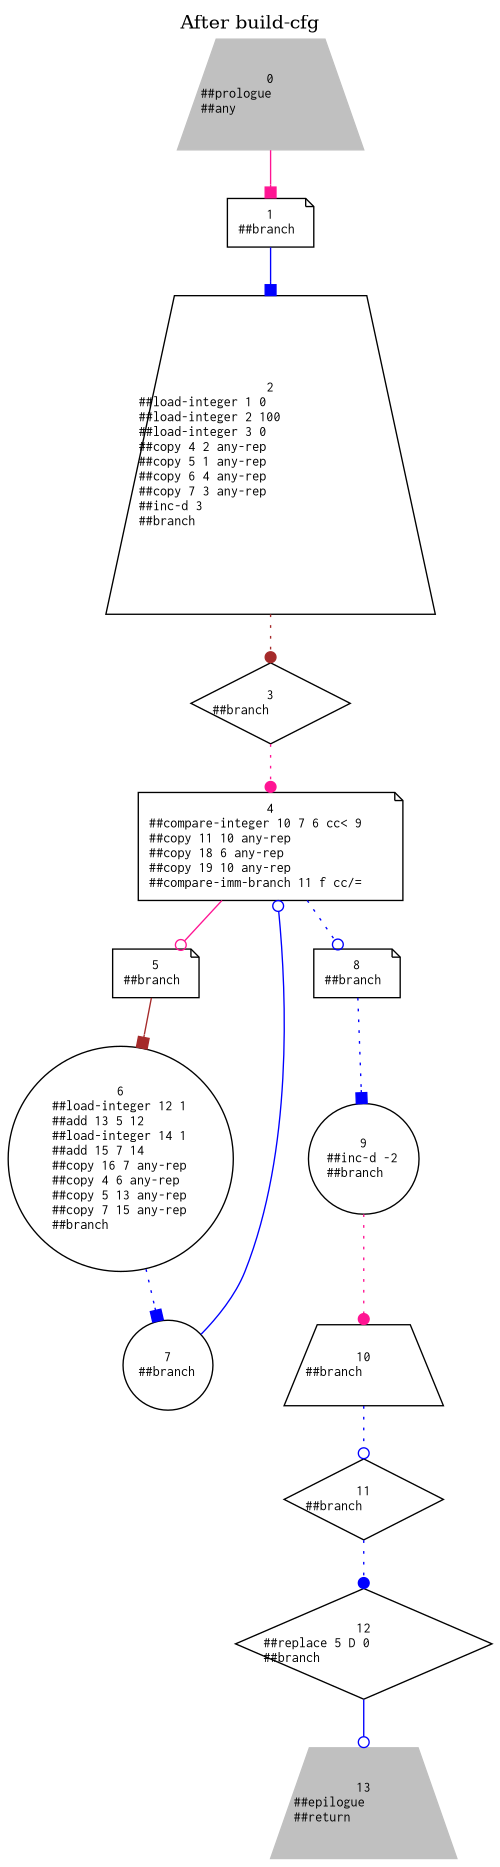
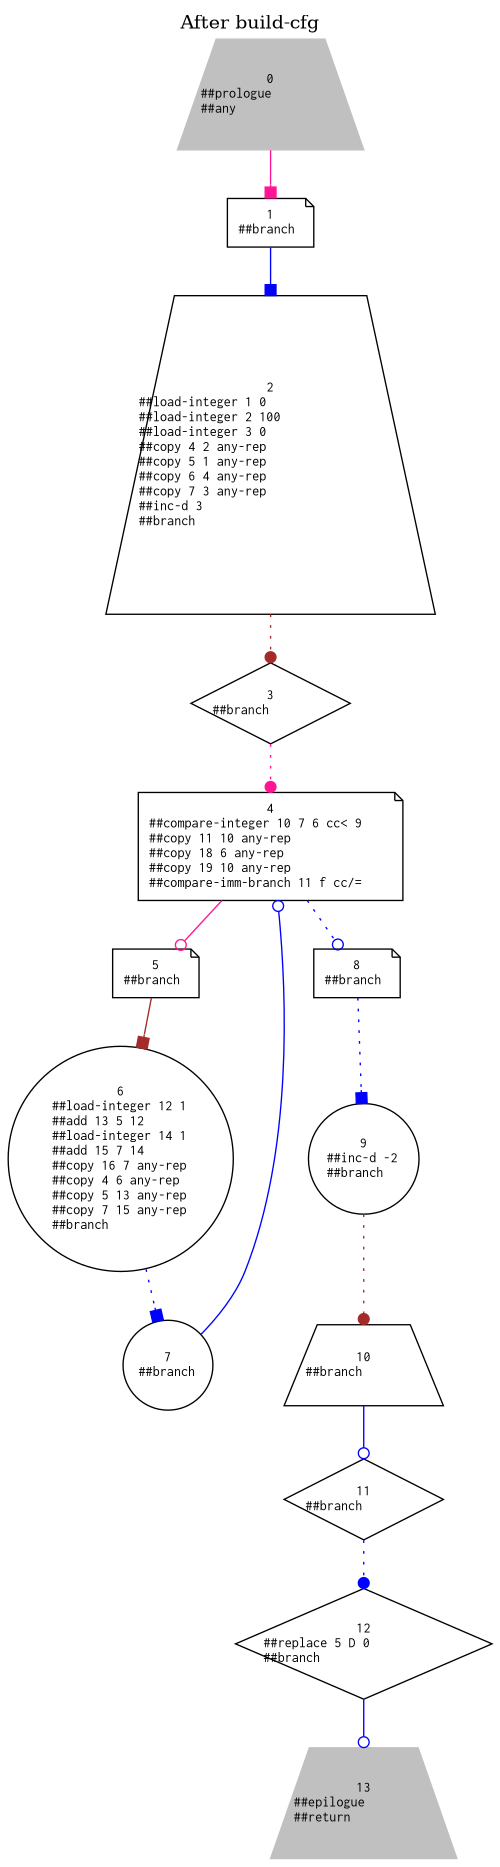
(364, 1264) -> (364, 1264)
(364, 1427) -> (364, 1427)
